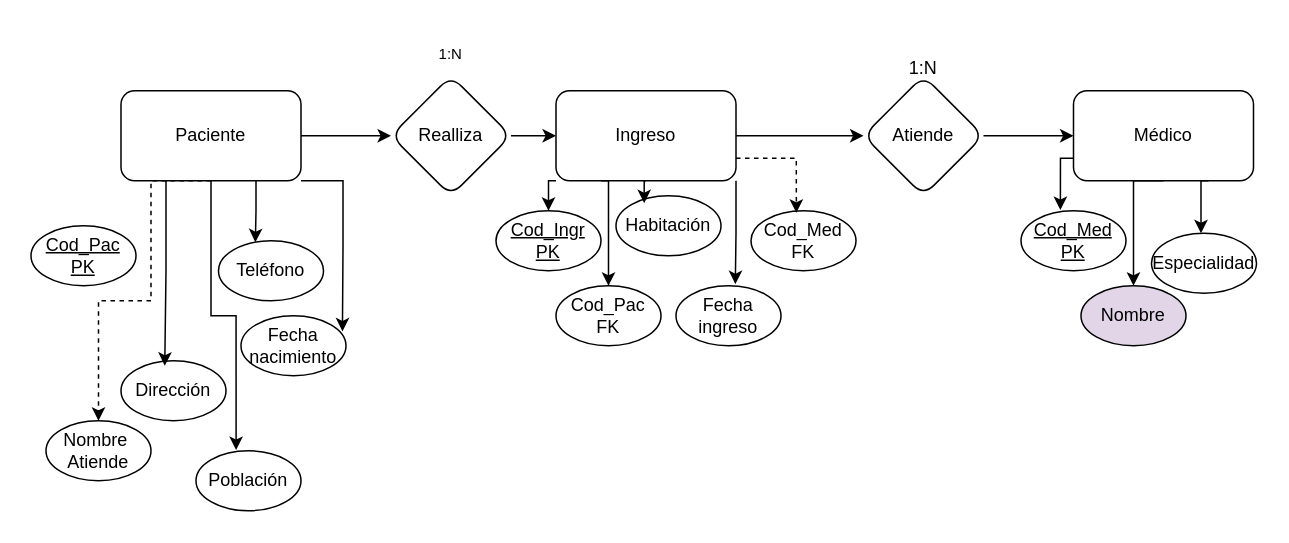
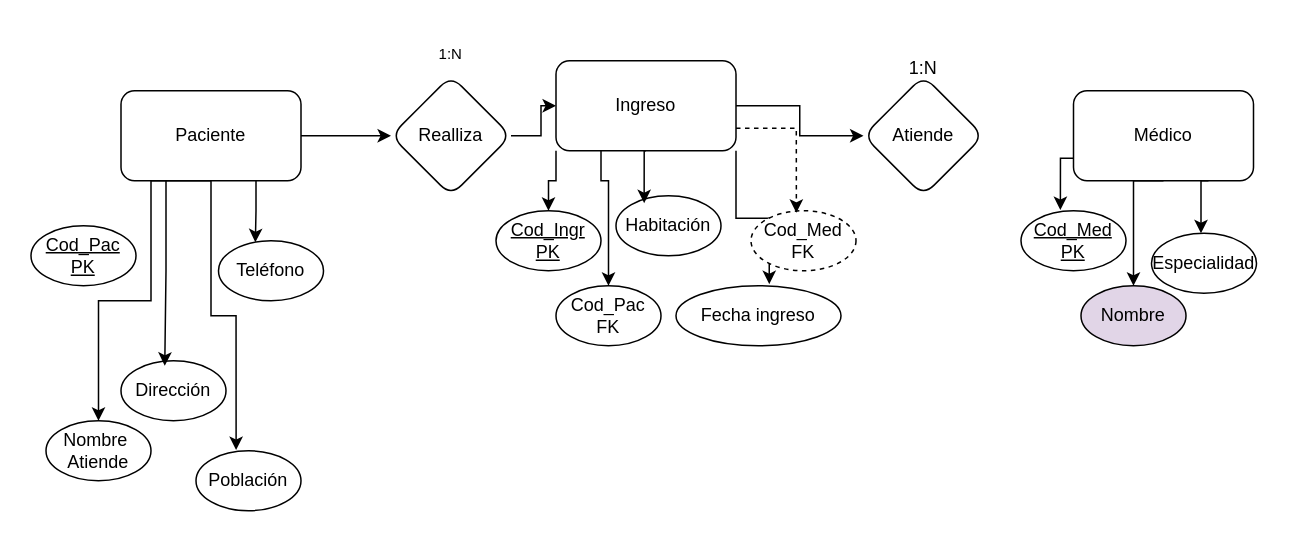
(646, 136) -> (646, 106)
(1023, 136) -> none
(343, 230) -> none
(803, 241) -> (803, 241)
(131, 301) -> (131, 301)
(728, 316) -> (758, 316)
(293, 346) -> none
